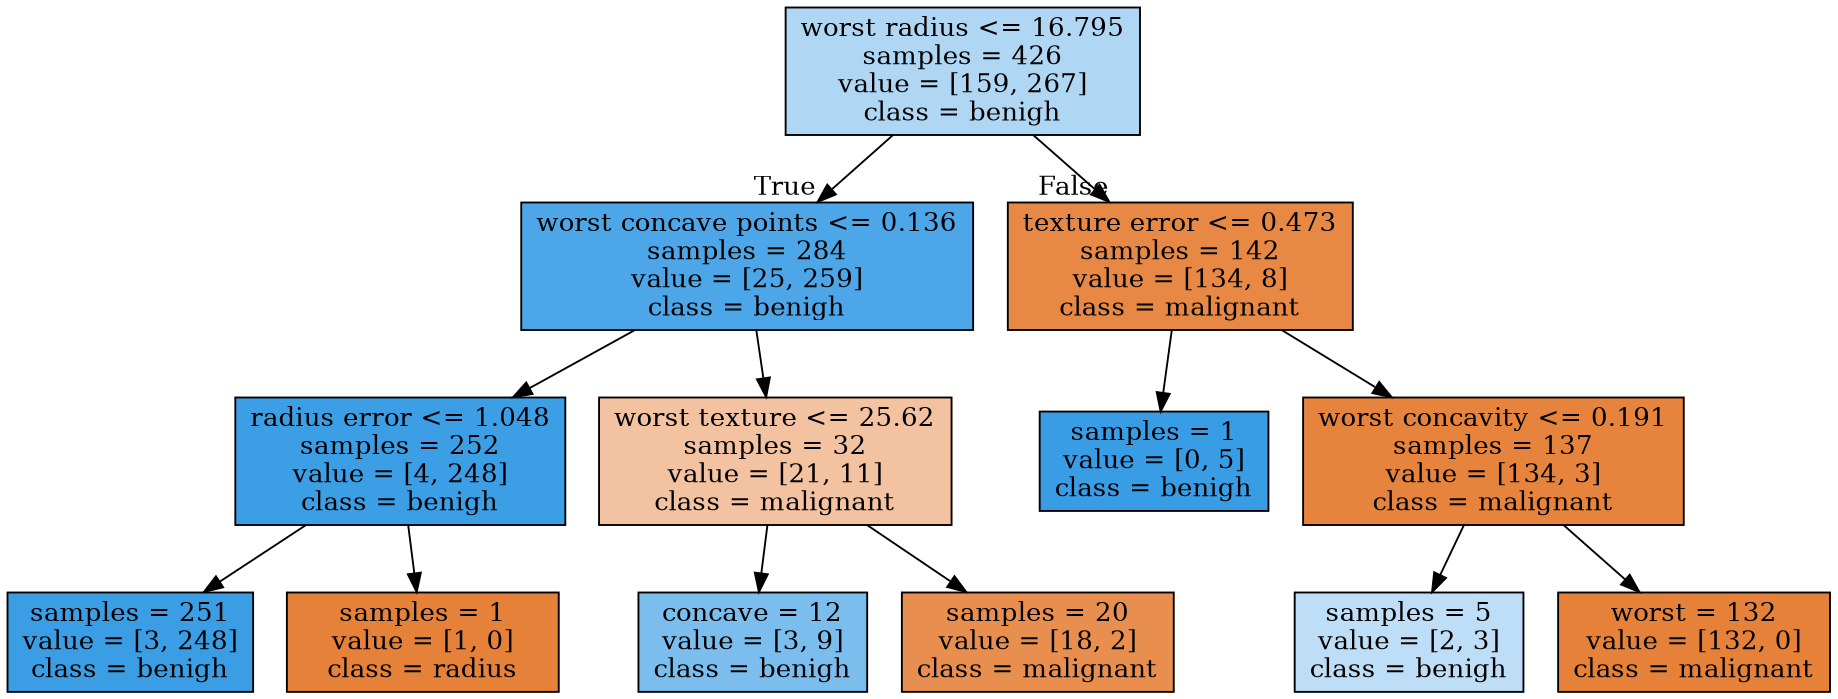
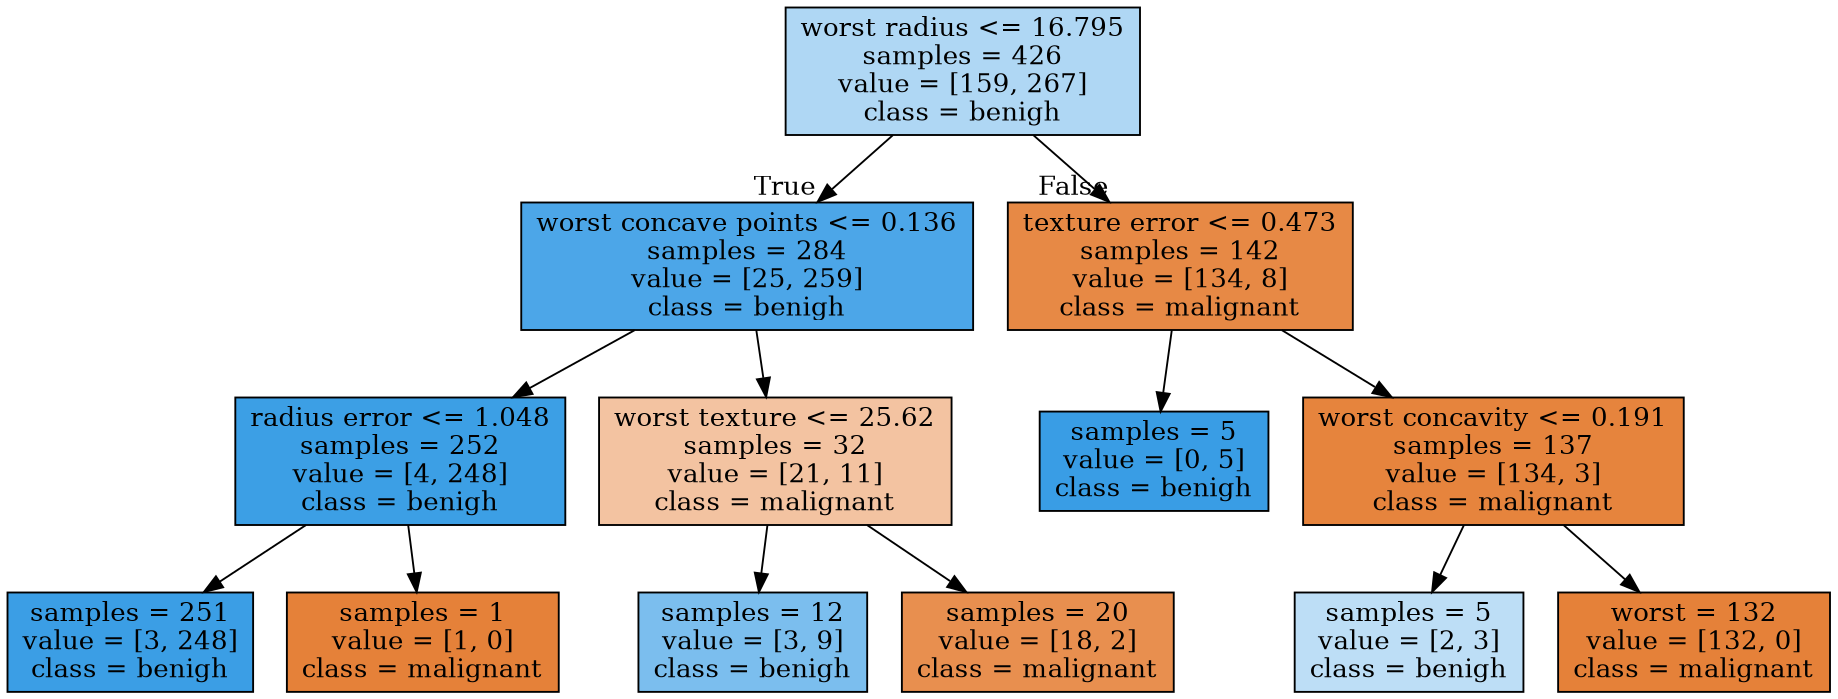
(1154, 461) -> (1154, 461)
(423, 642) -> (423, 642)
(753, 642) -> (753, 642)
